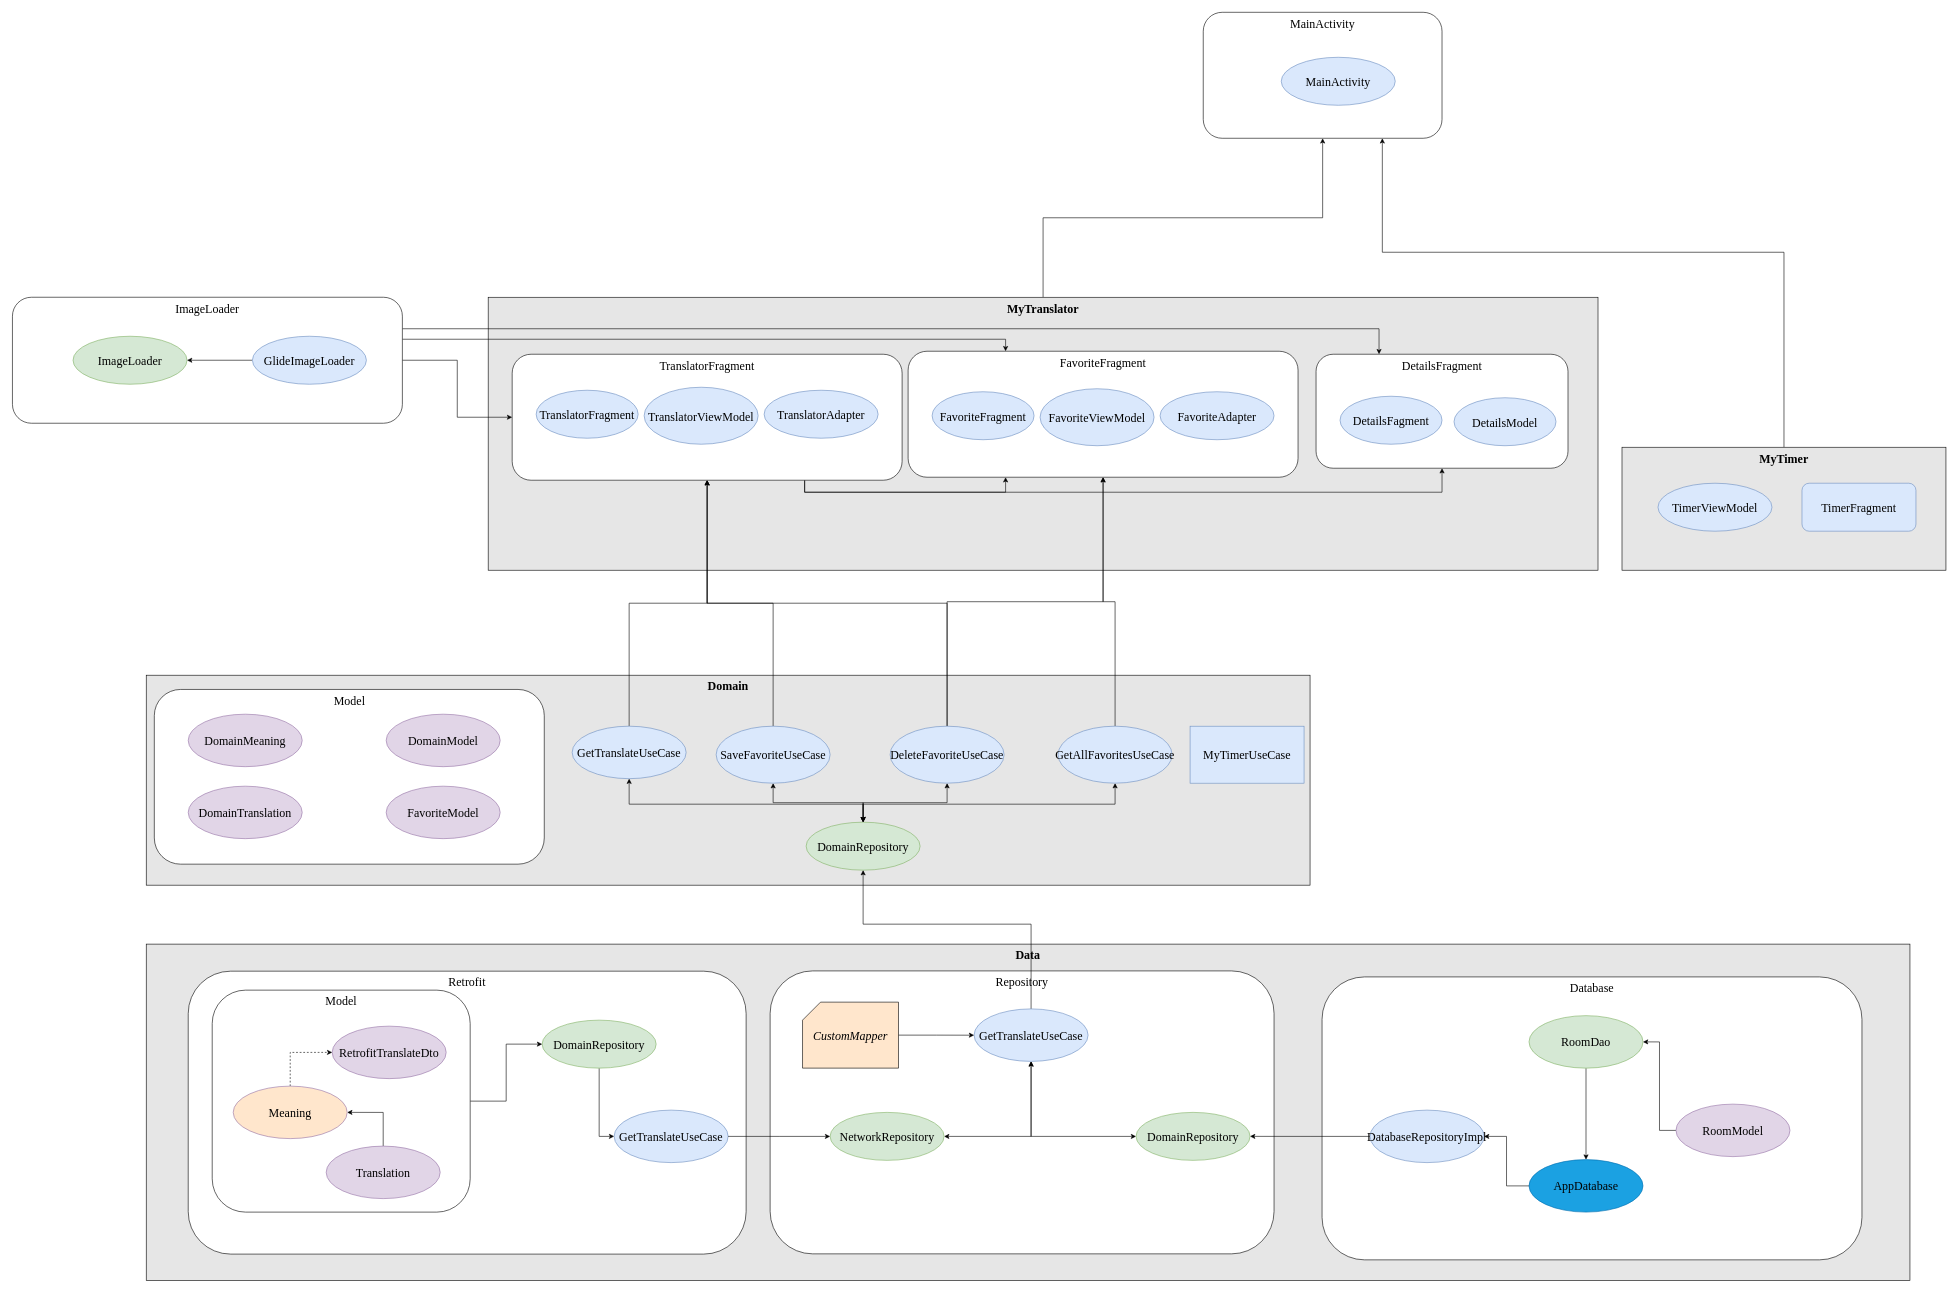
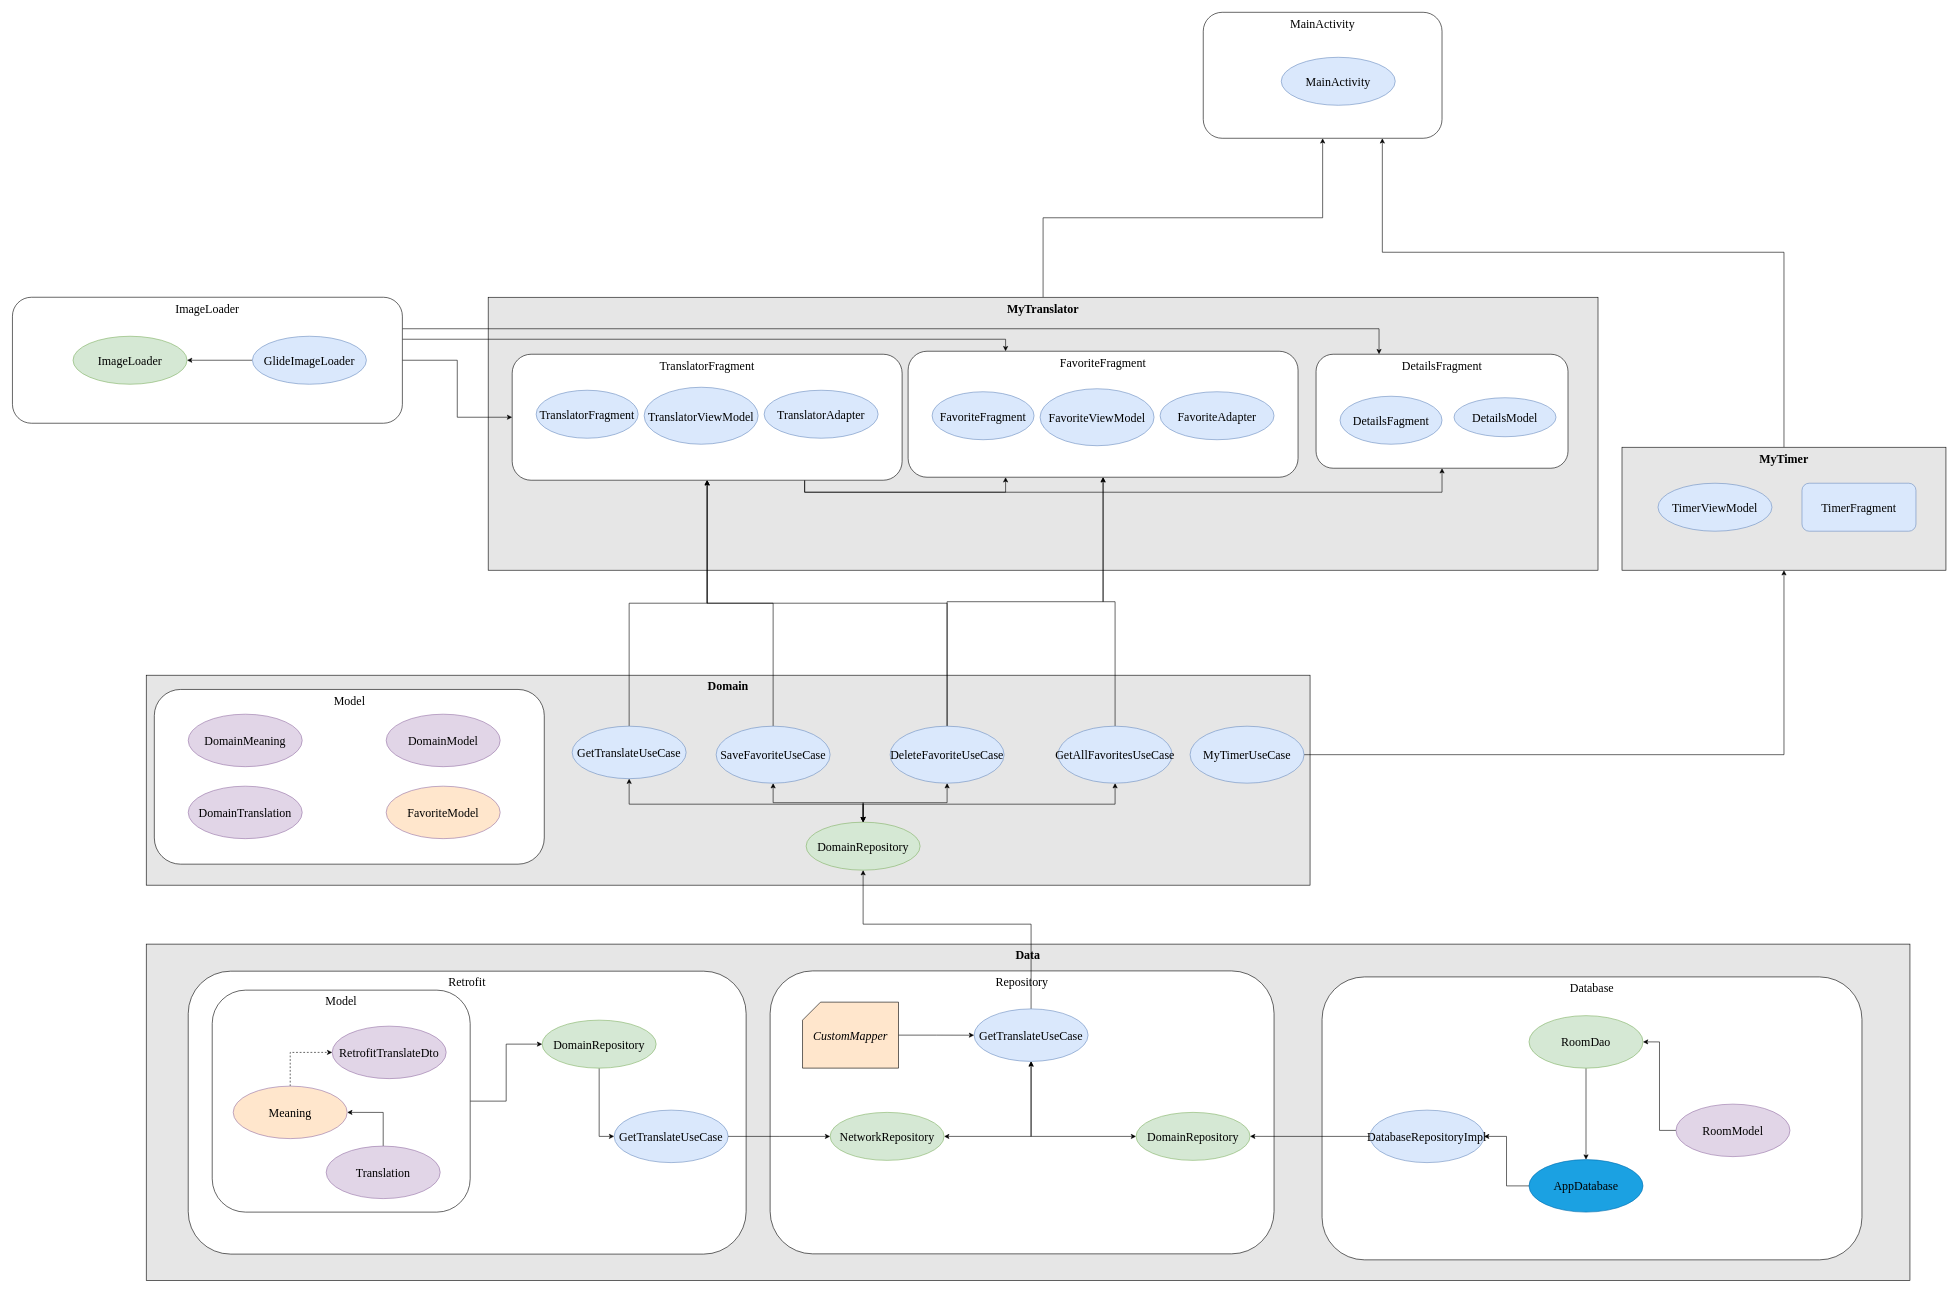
(1505, 422) -> (1505, 417)
(1247, 755) -> (1247, 755)
none -> (1784, 755)
(443, 813) -> (443, 813)
